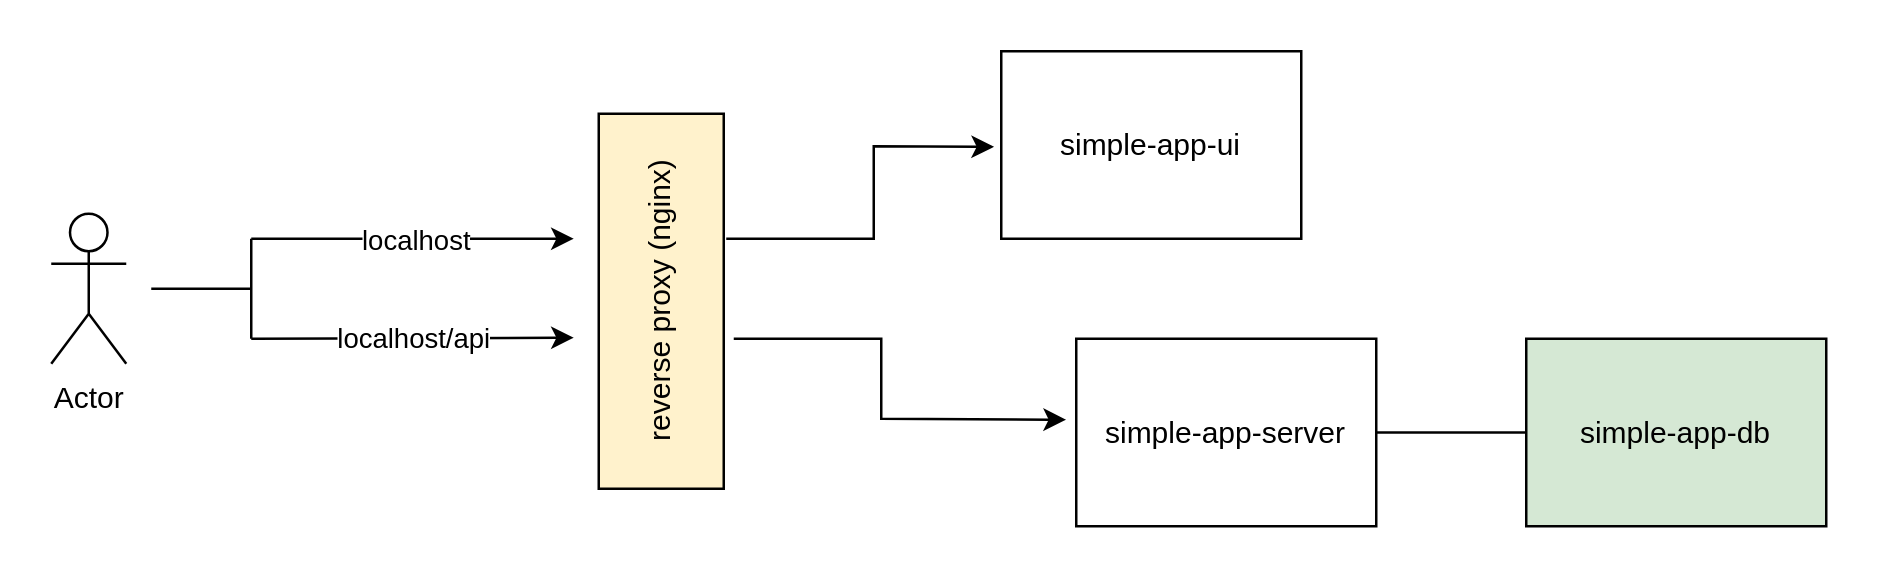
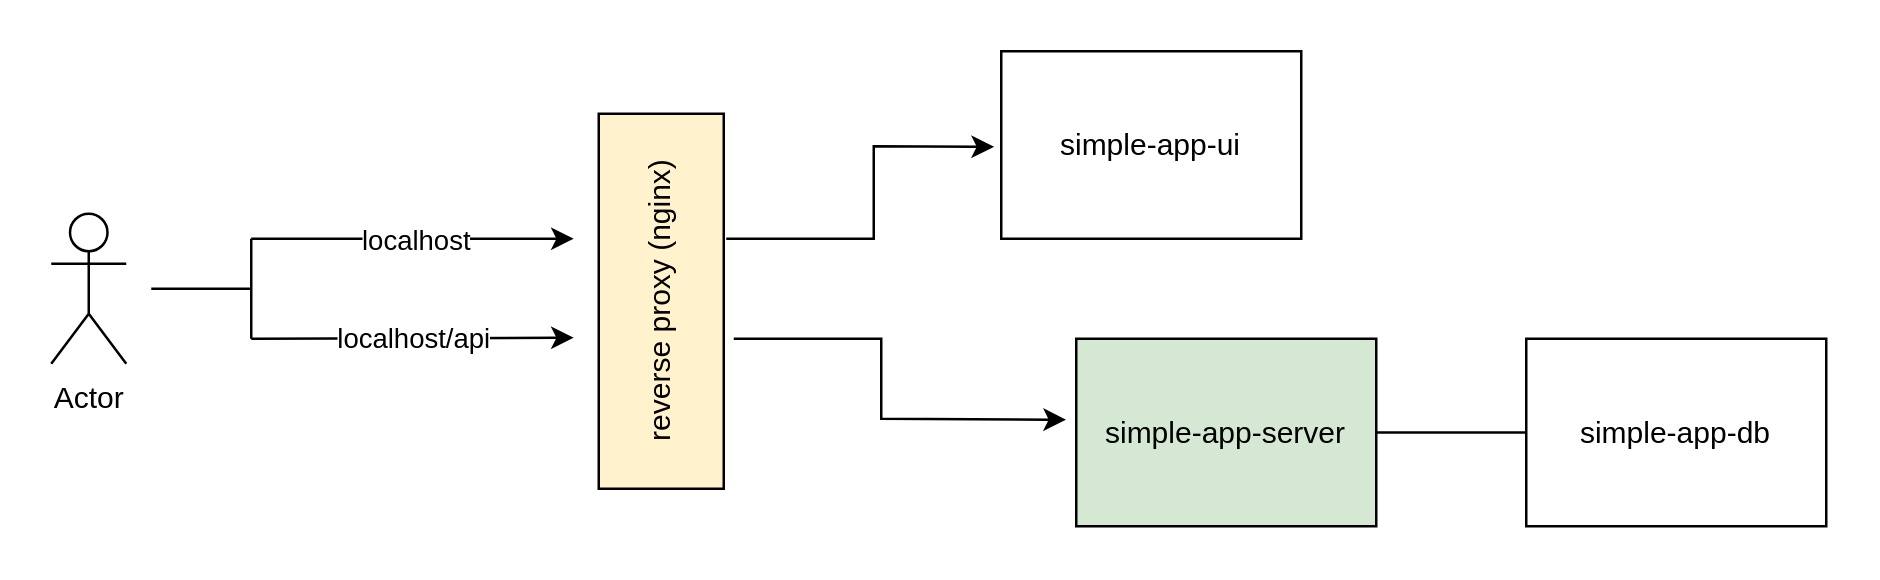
(1226, 433) -> (1226, 433)
(1676, 433) -> (1676, 433)
